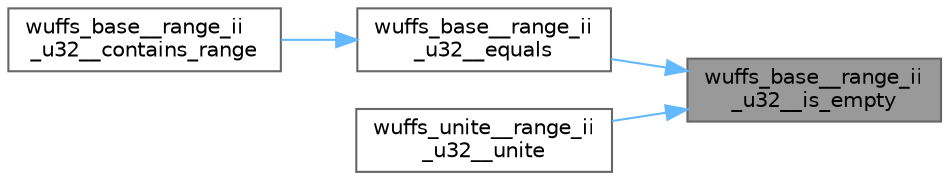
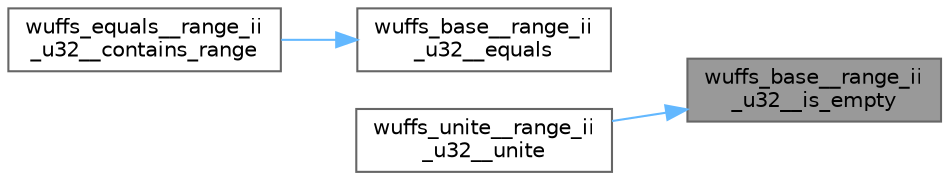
(145, 40) -> (145, 40)
(638, 63) -> none
